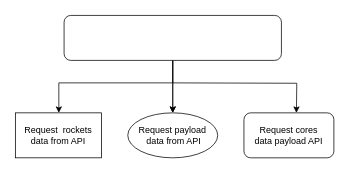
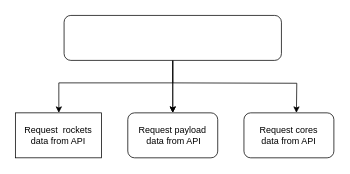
(173, 135) -> (173, 135)
(289, 135) -> (289, 135)
